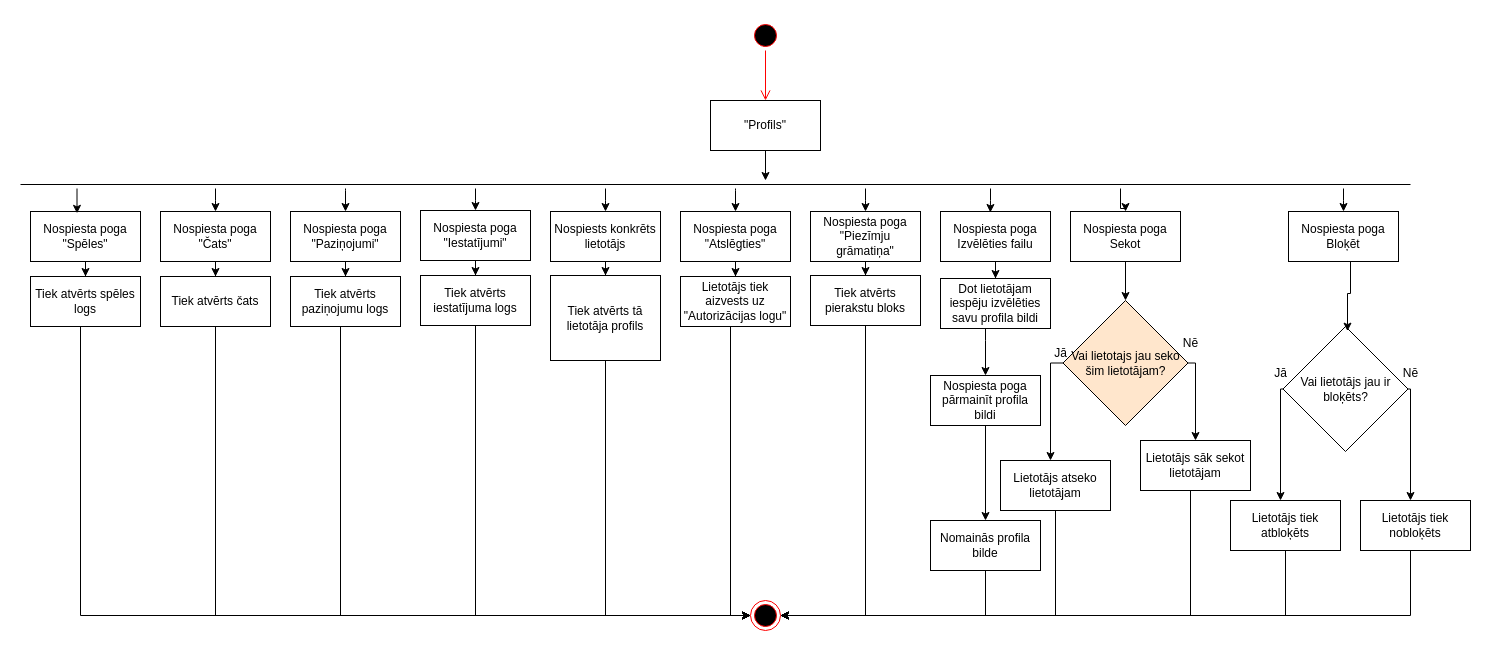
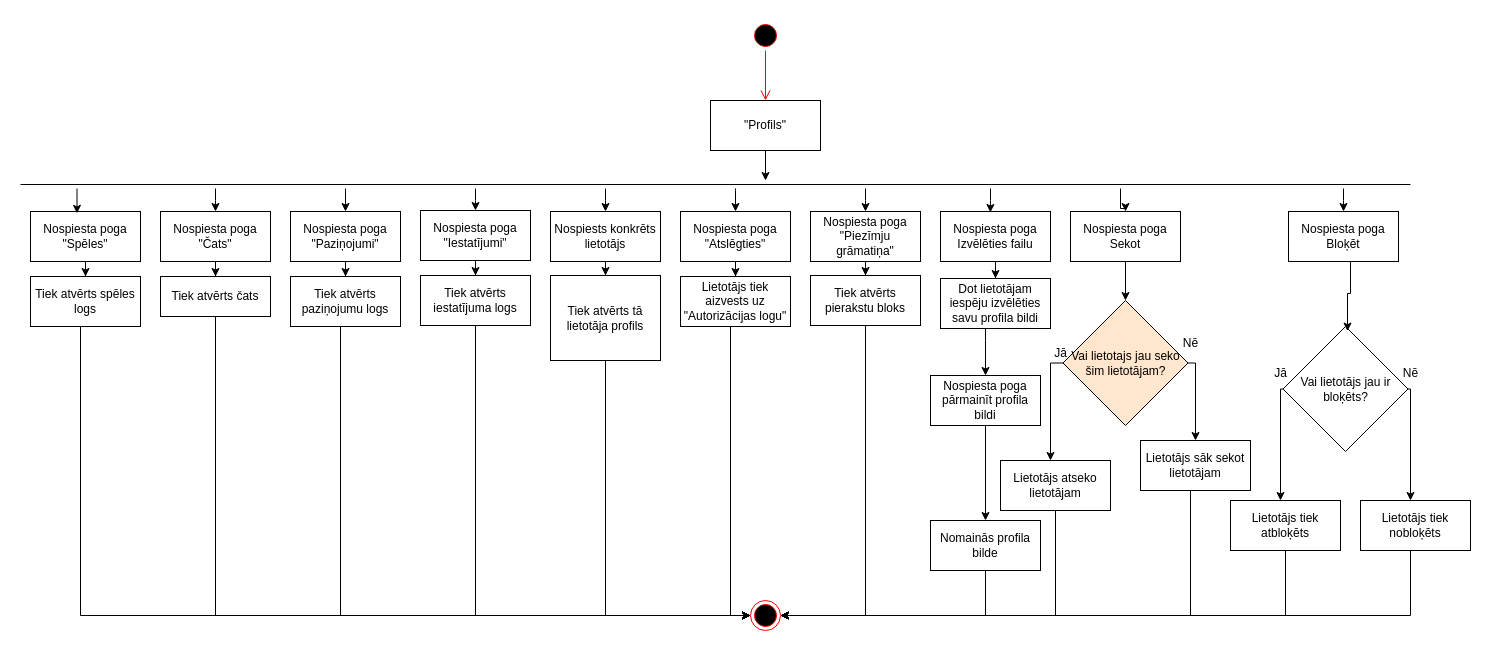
(216, 302) -> (216, 297)
